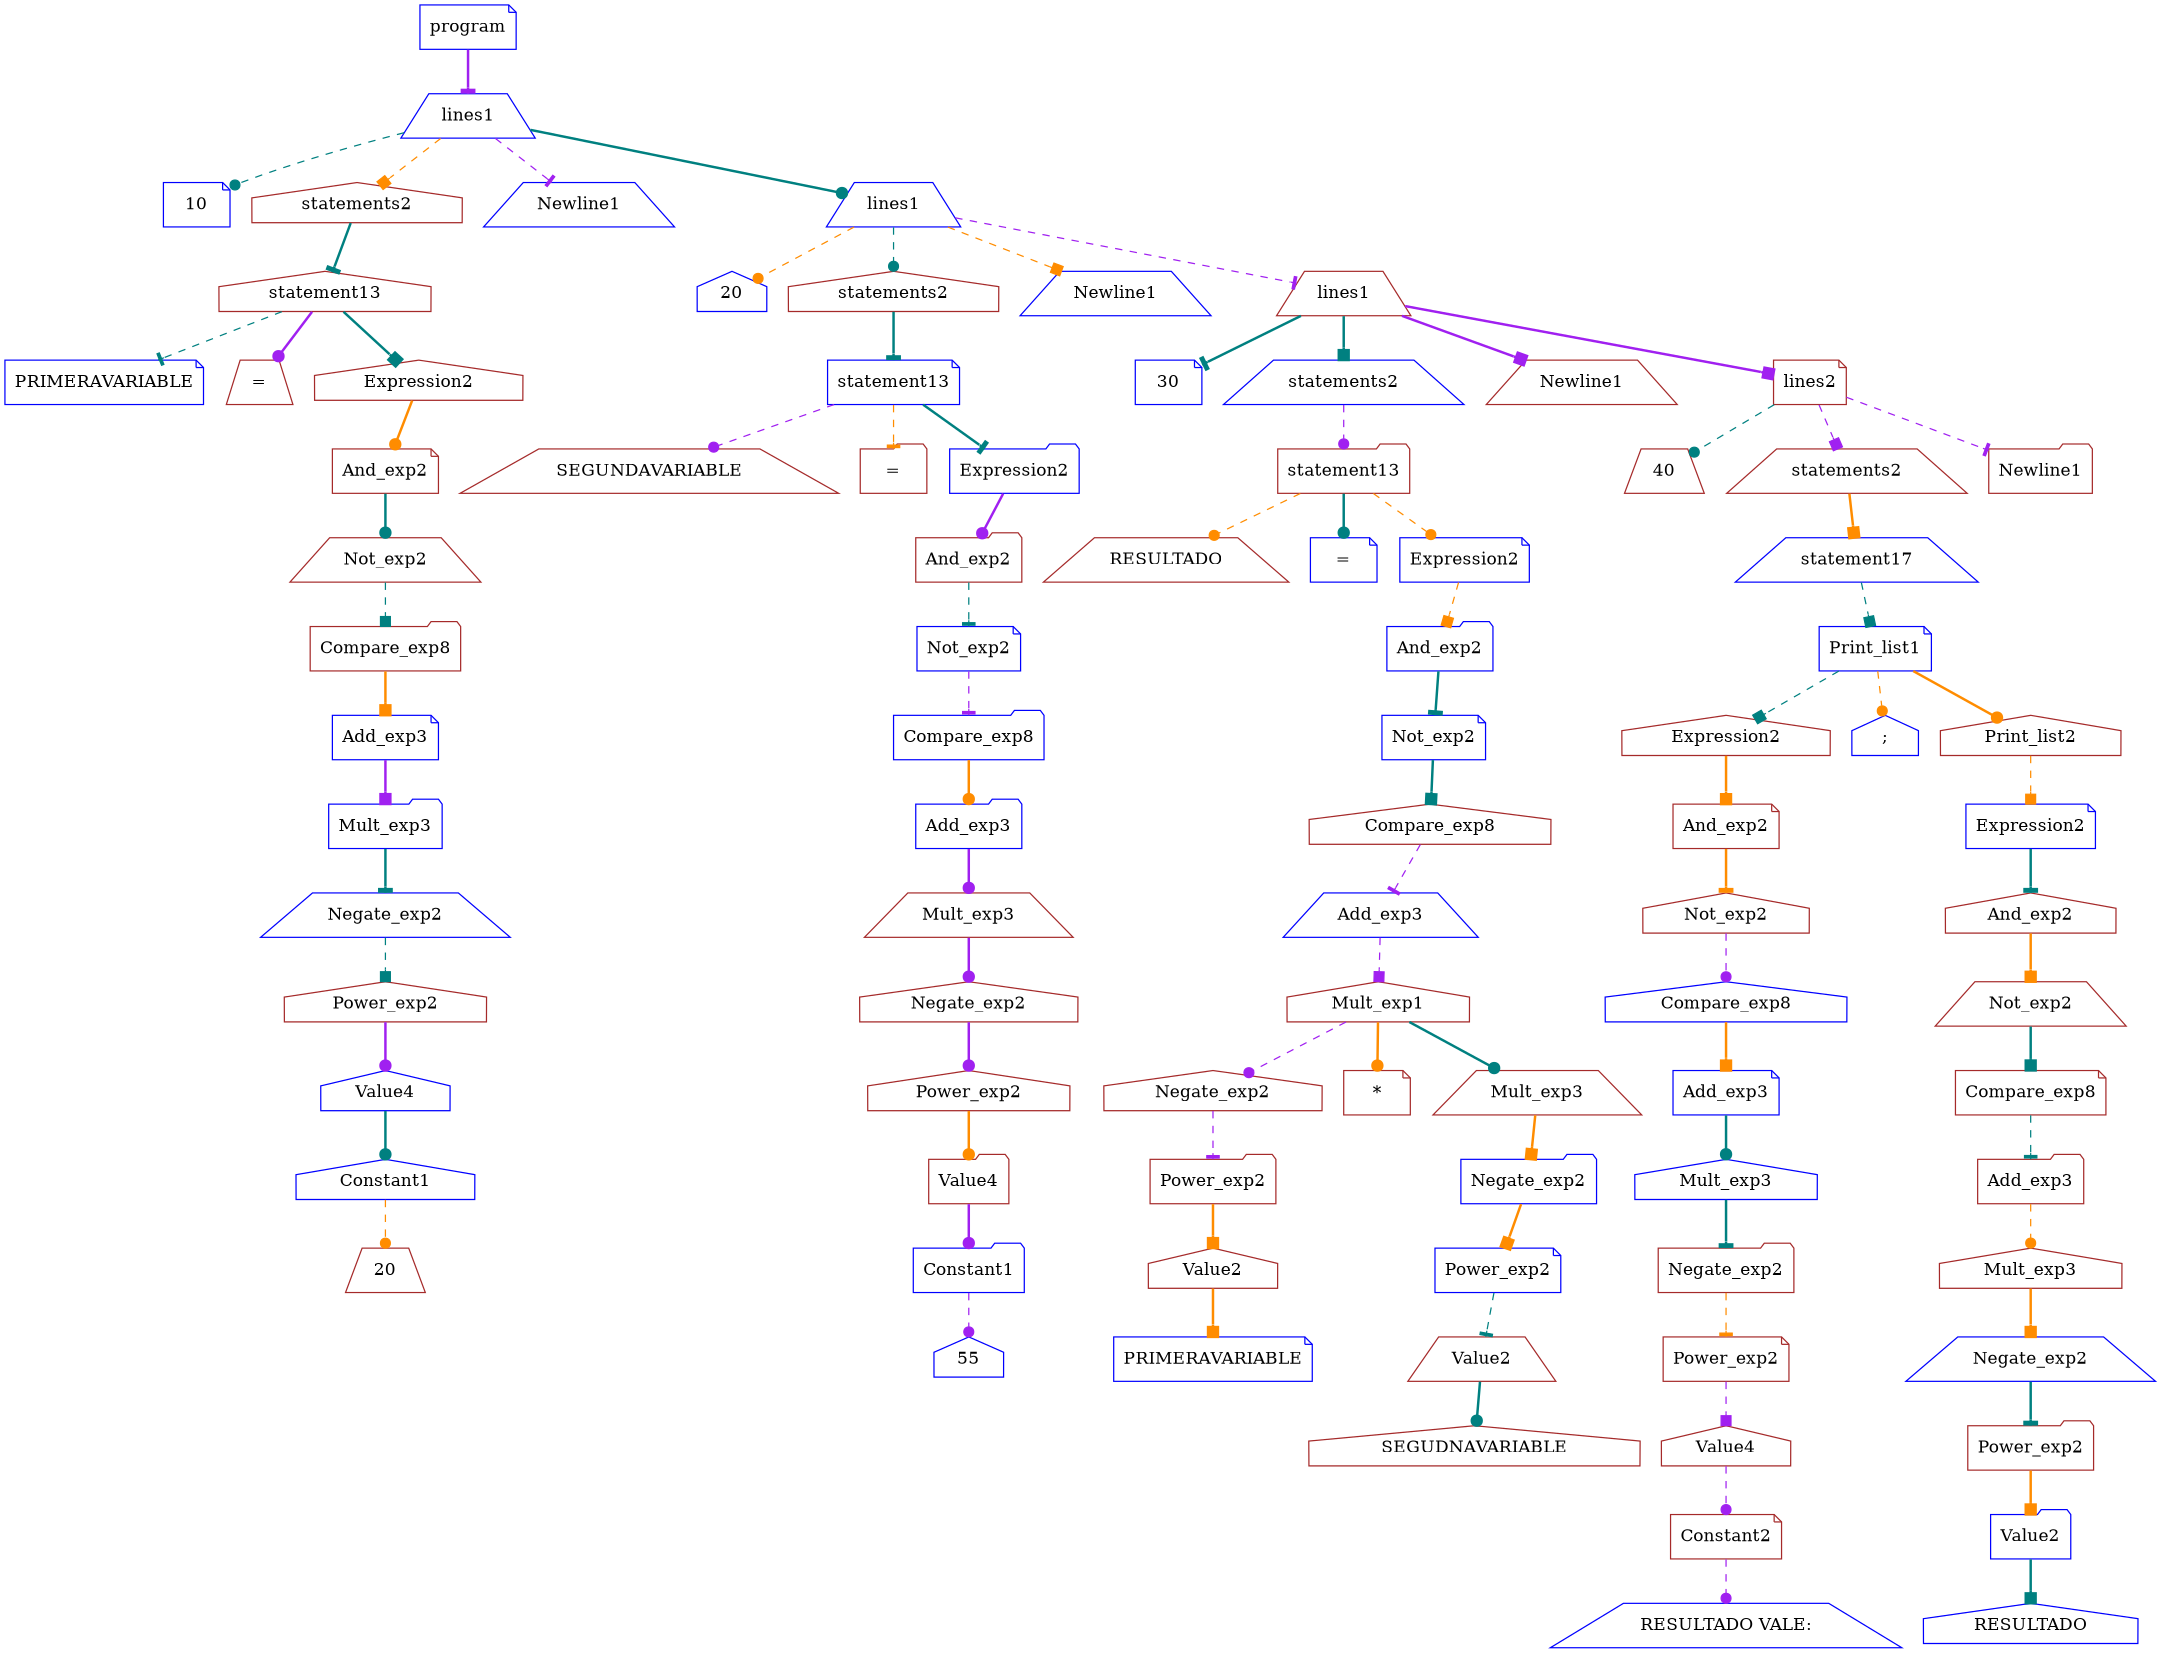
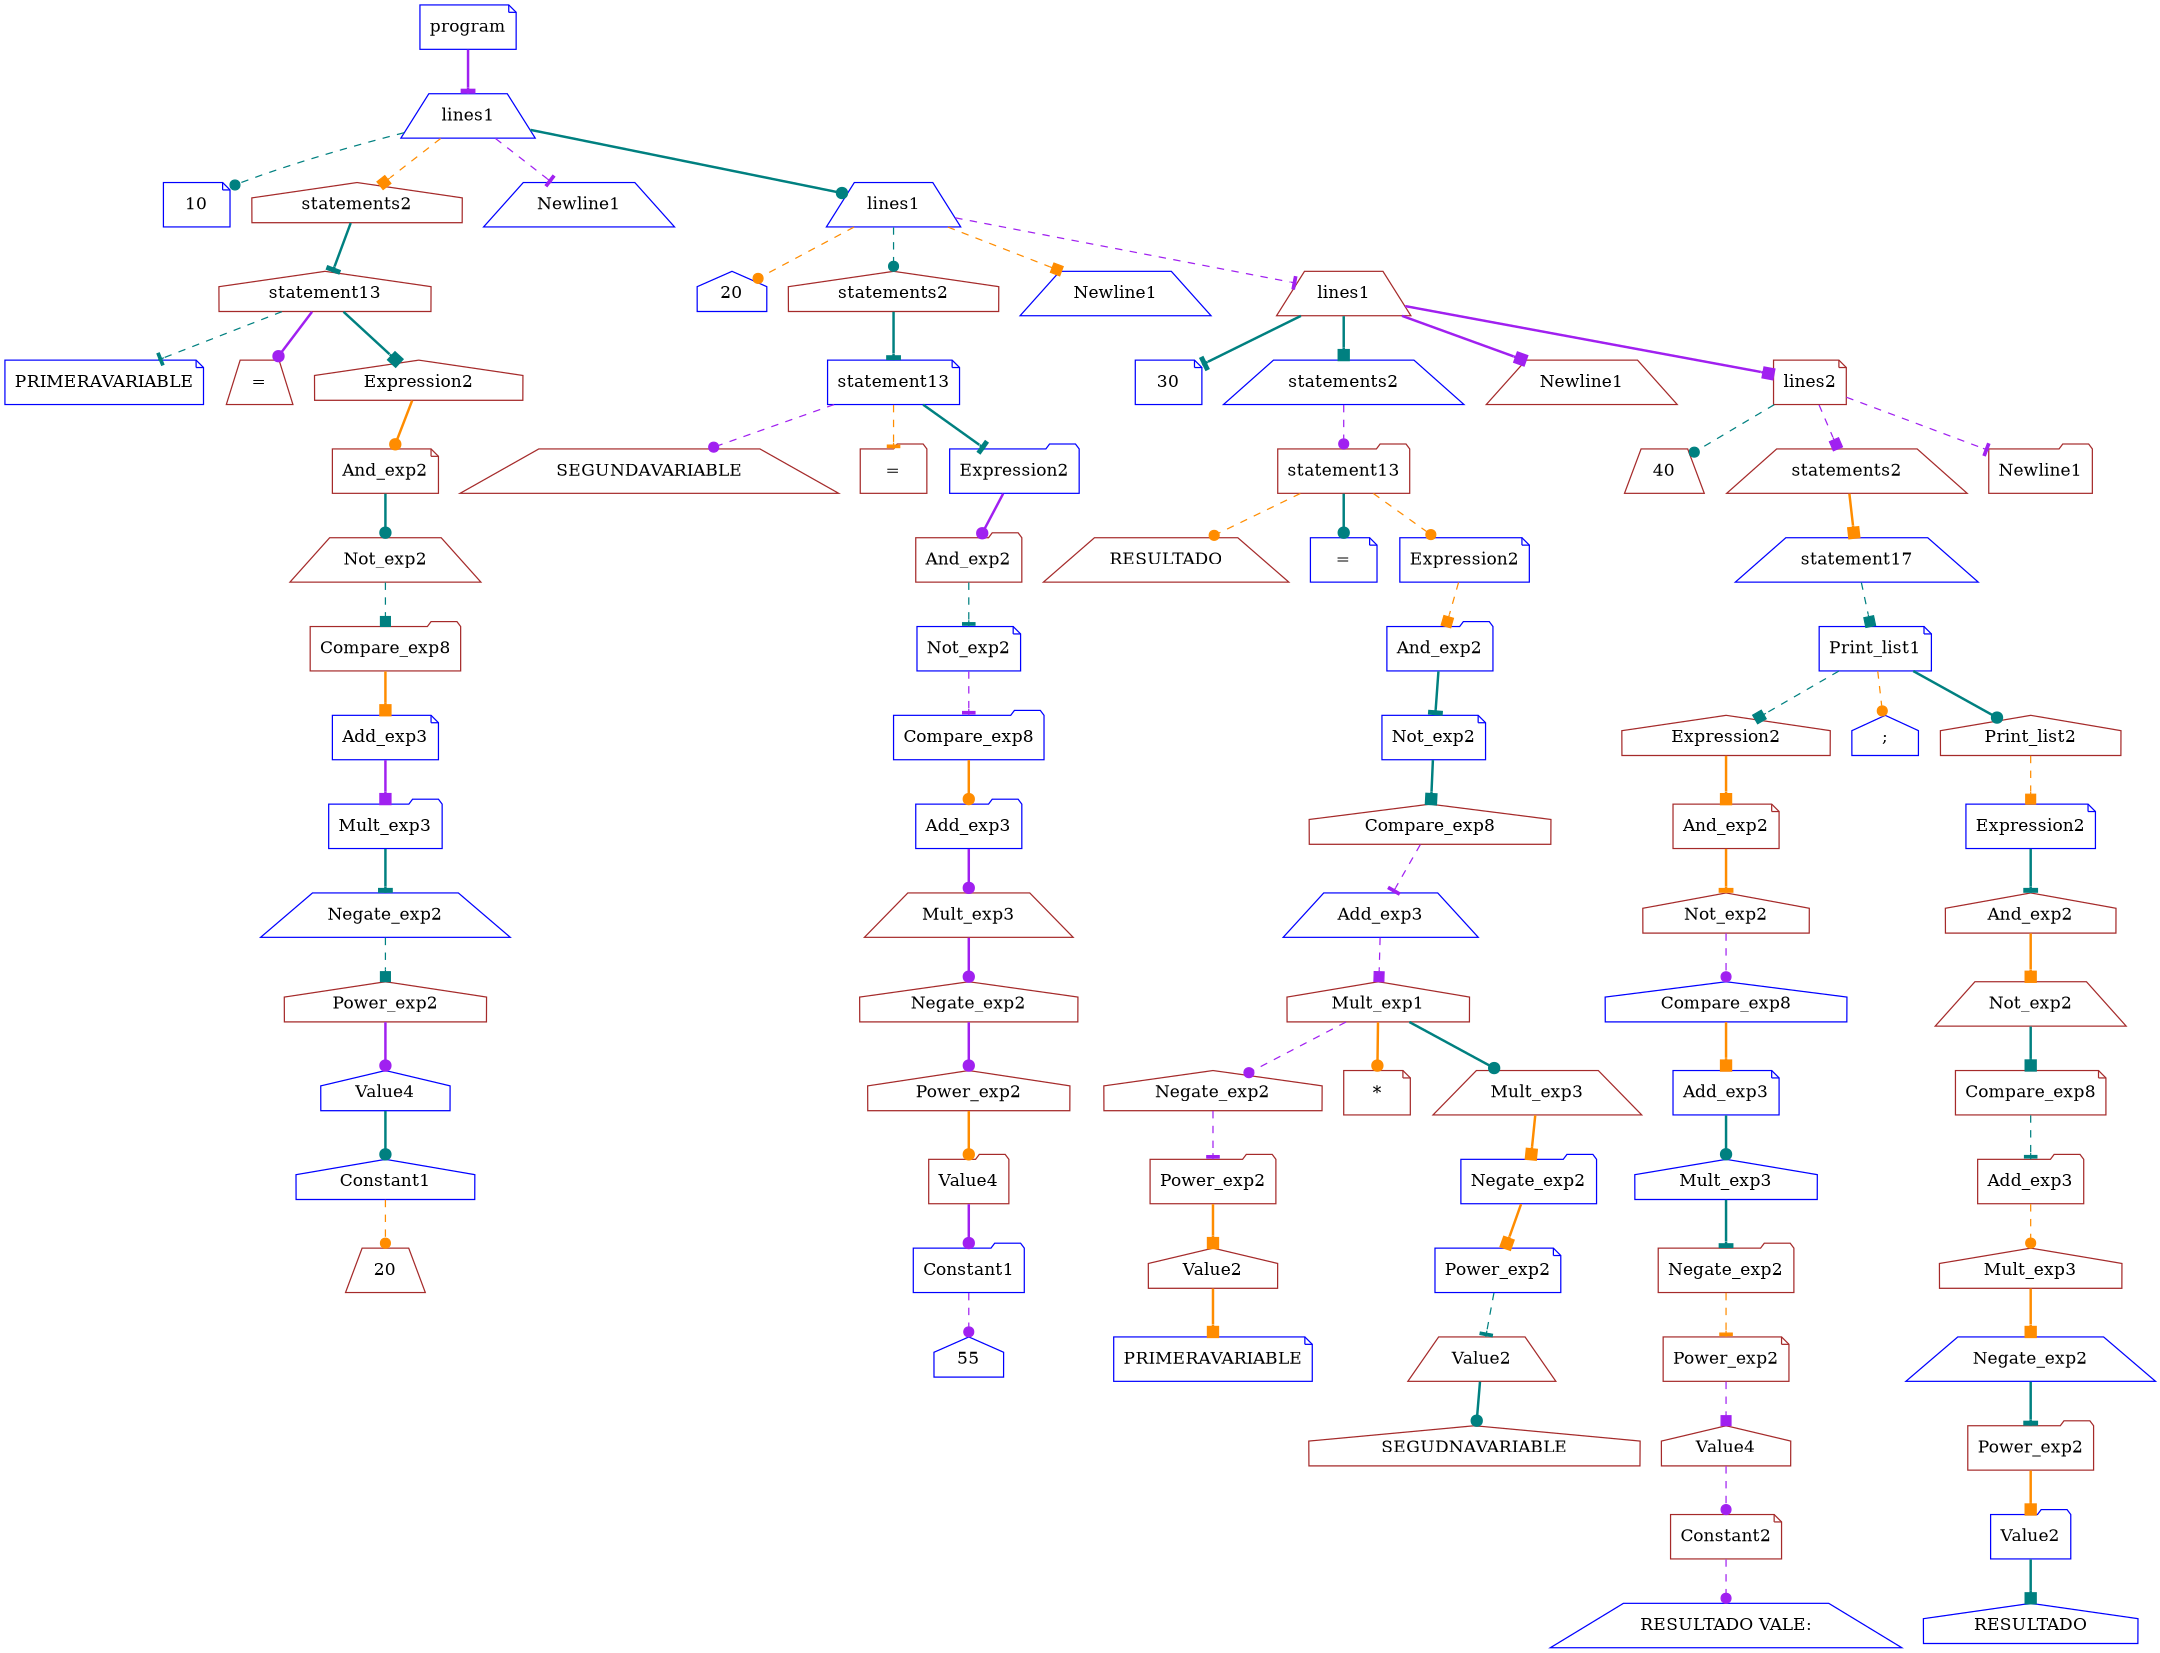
(1953, 693) -> (1953, 693)
